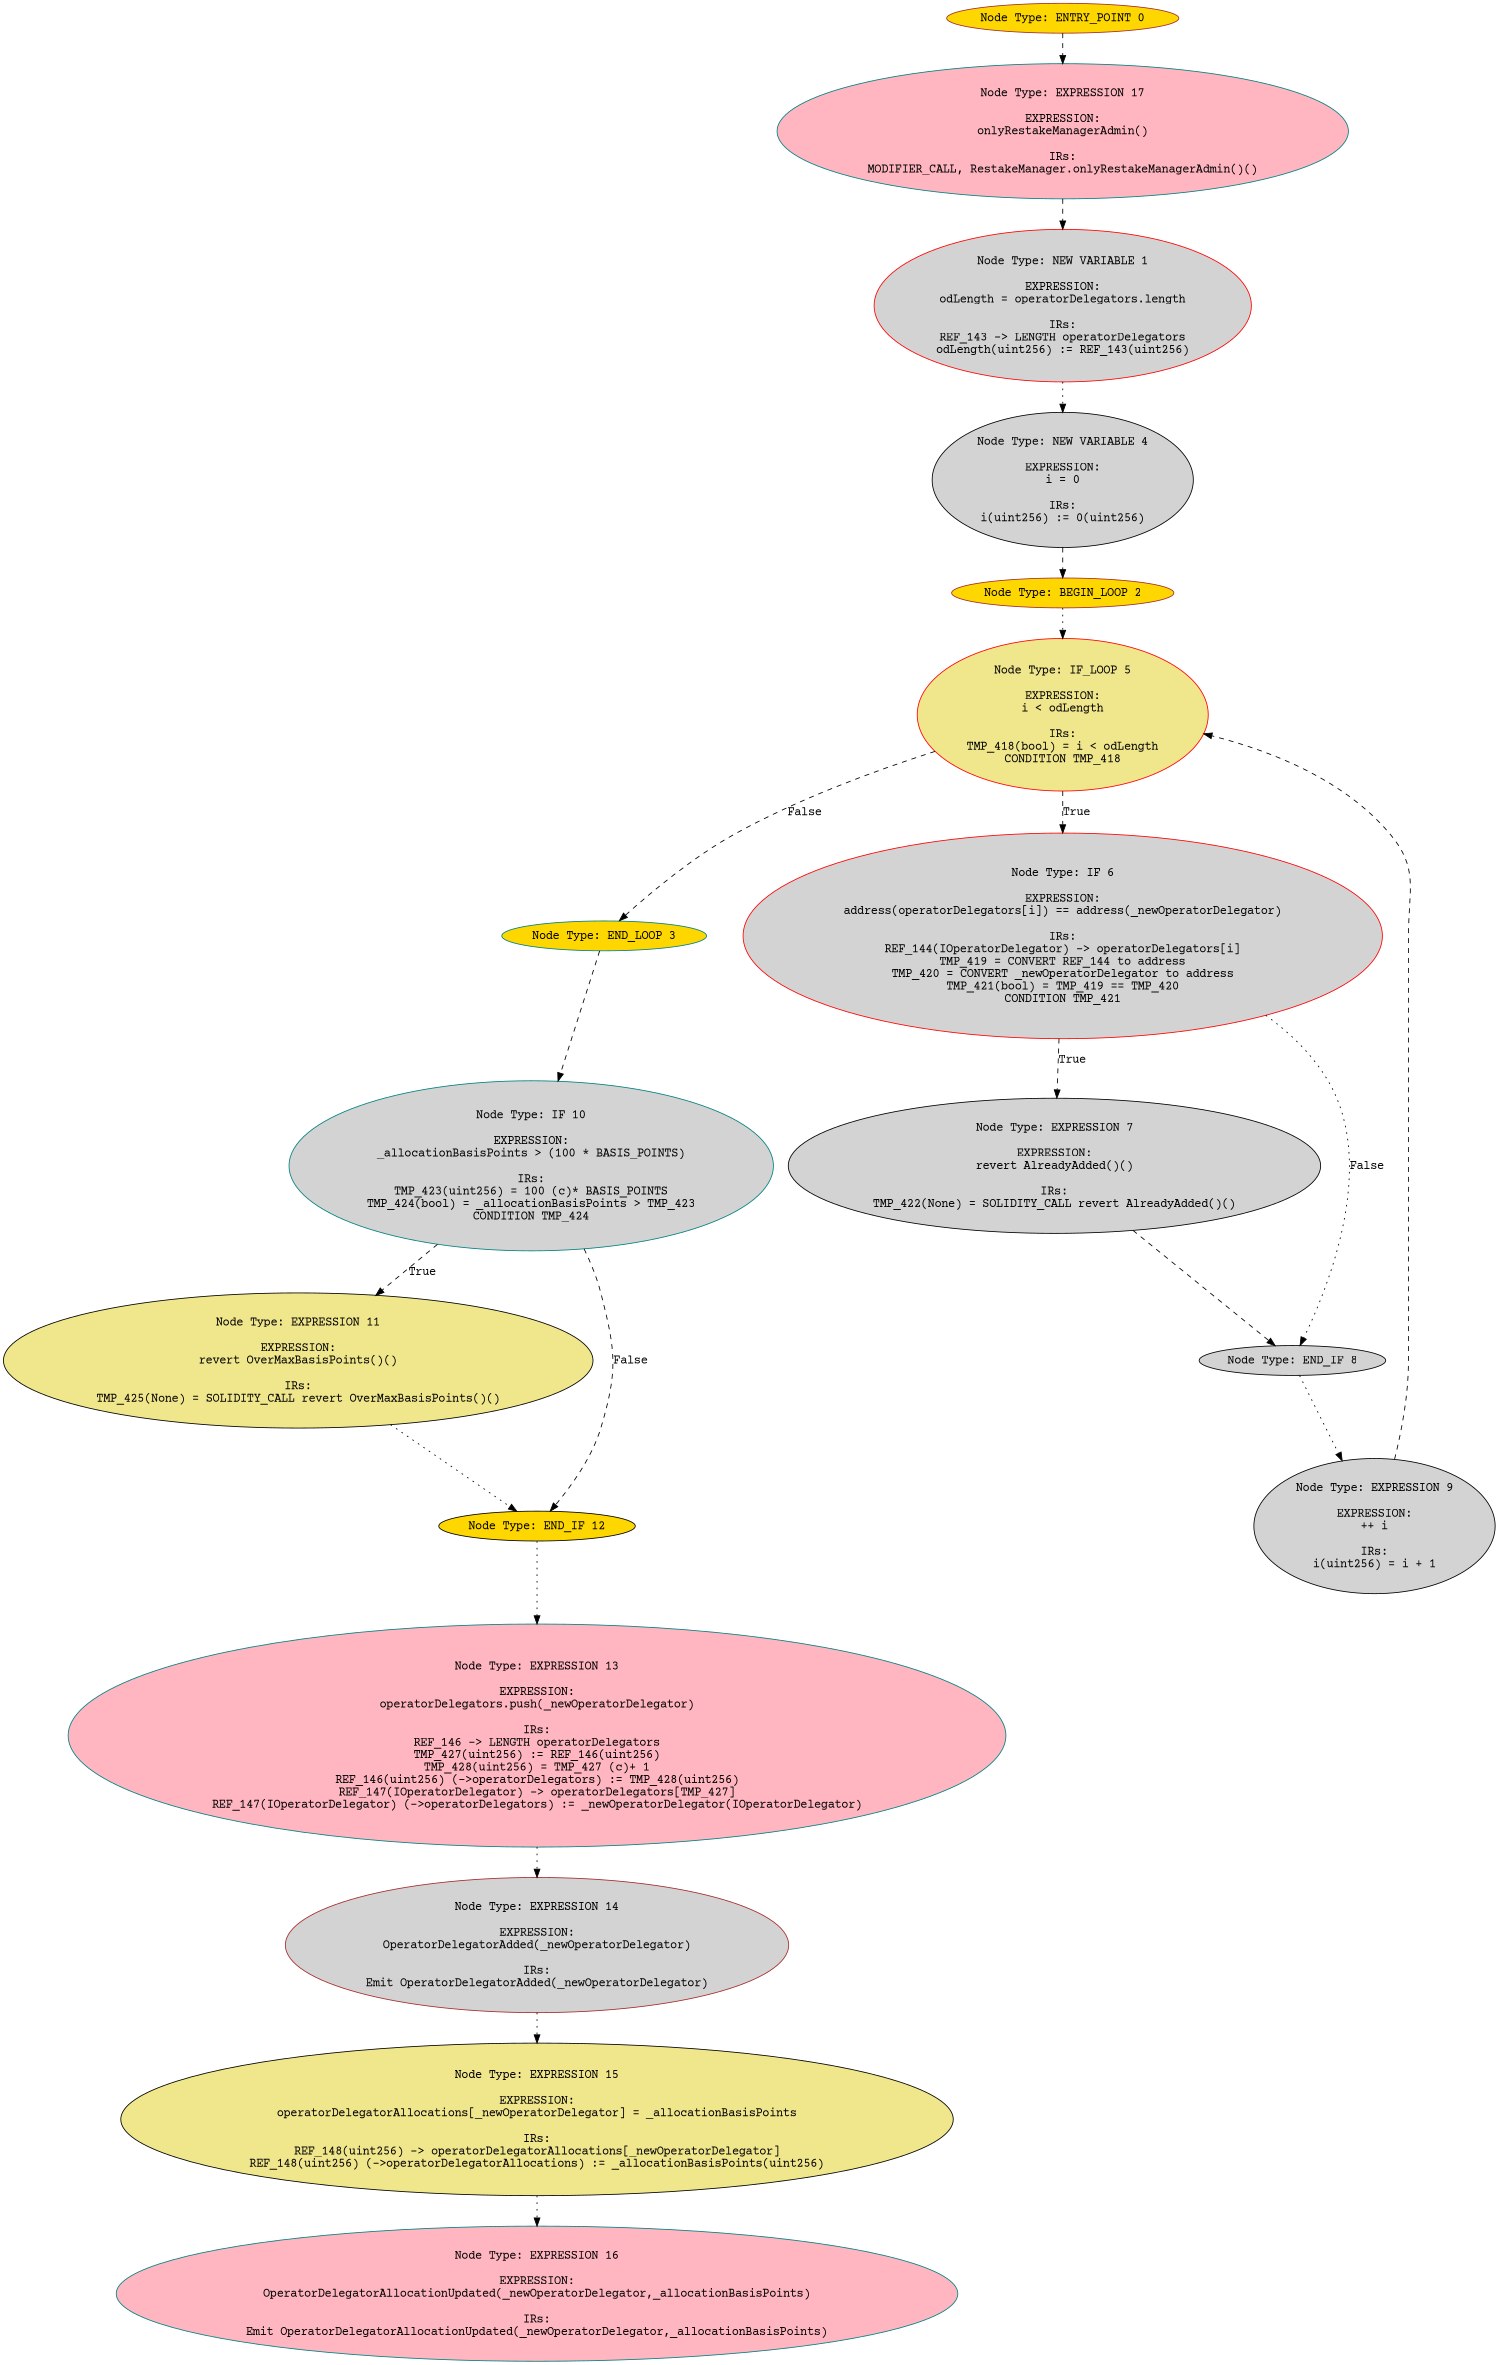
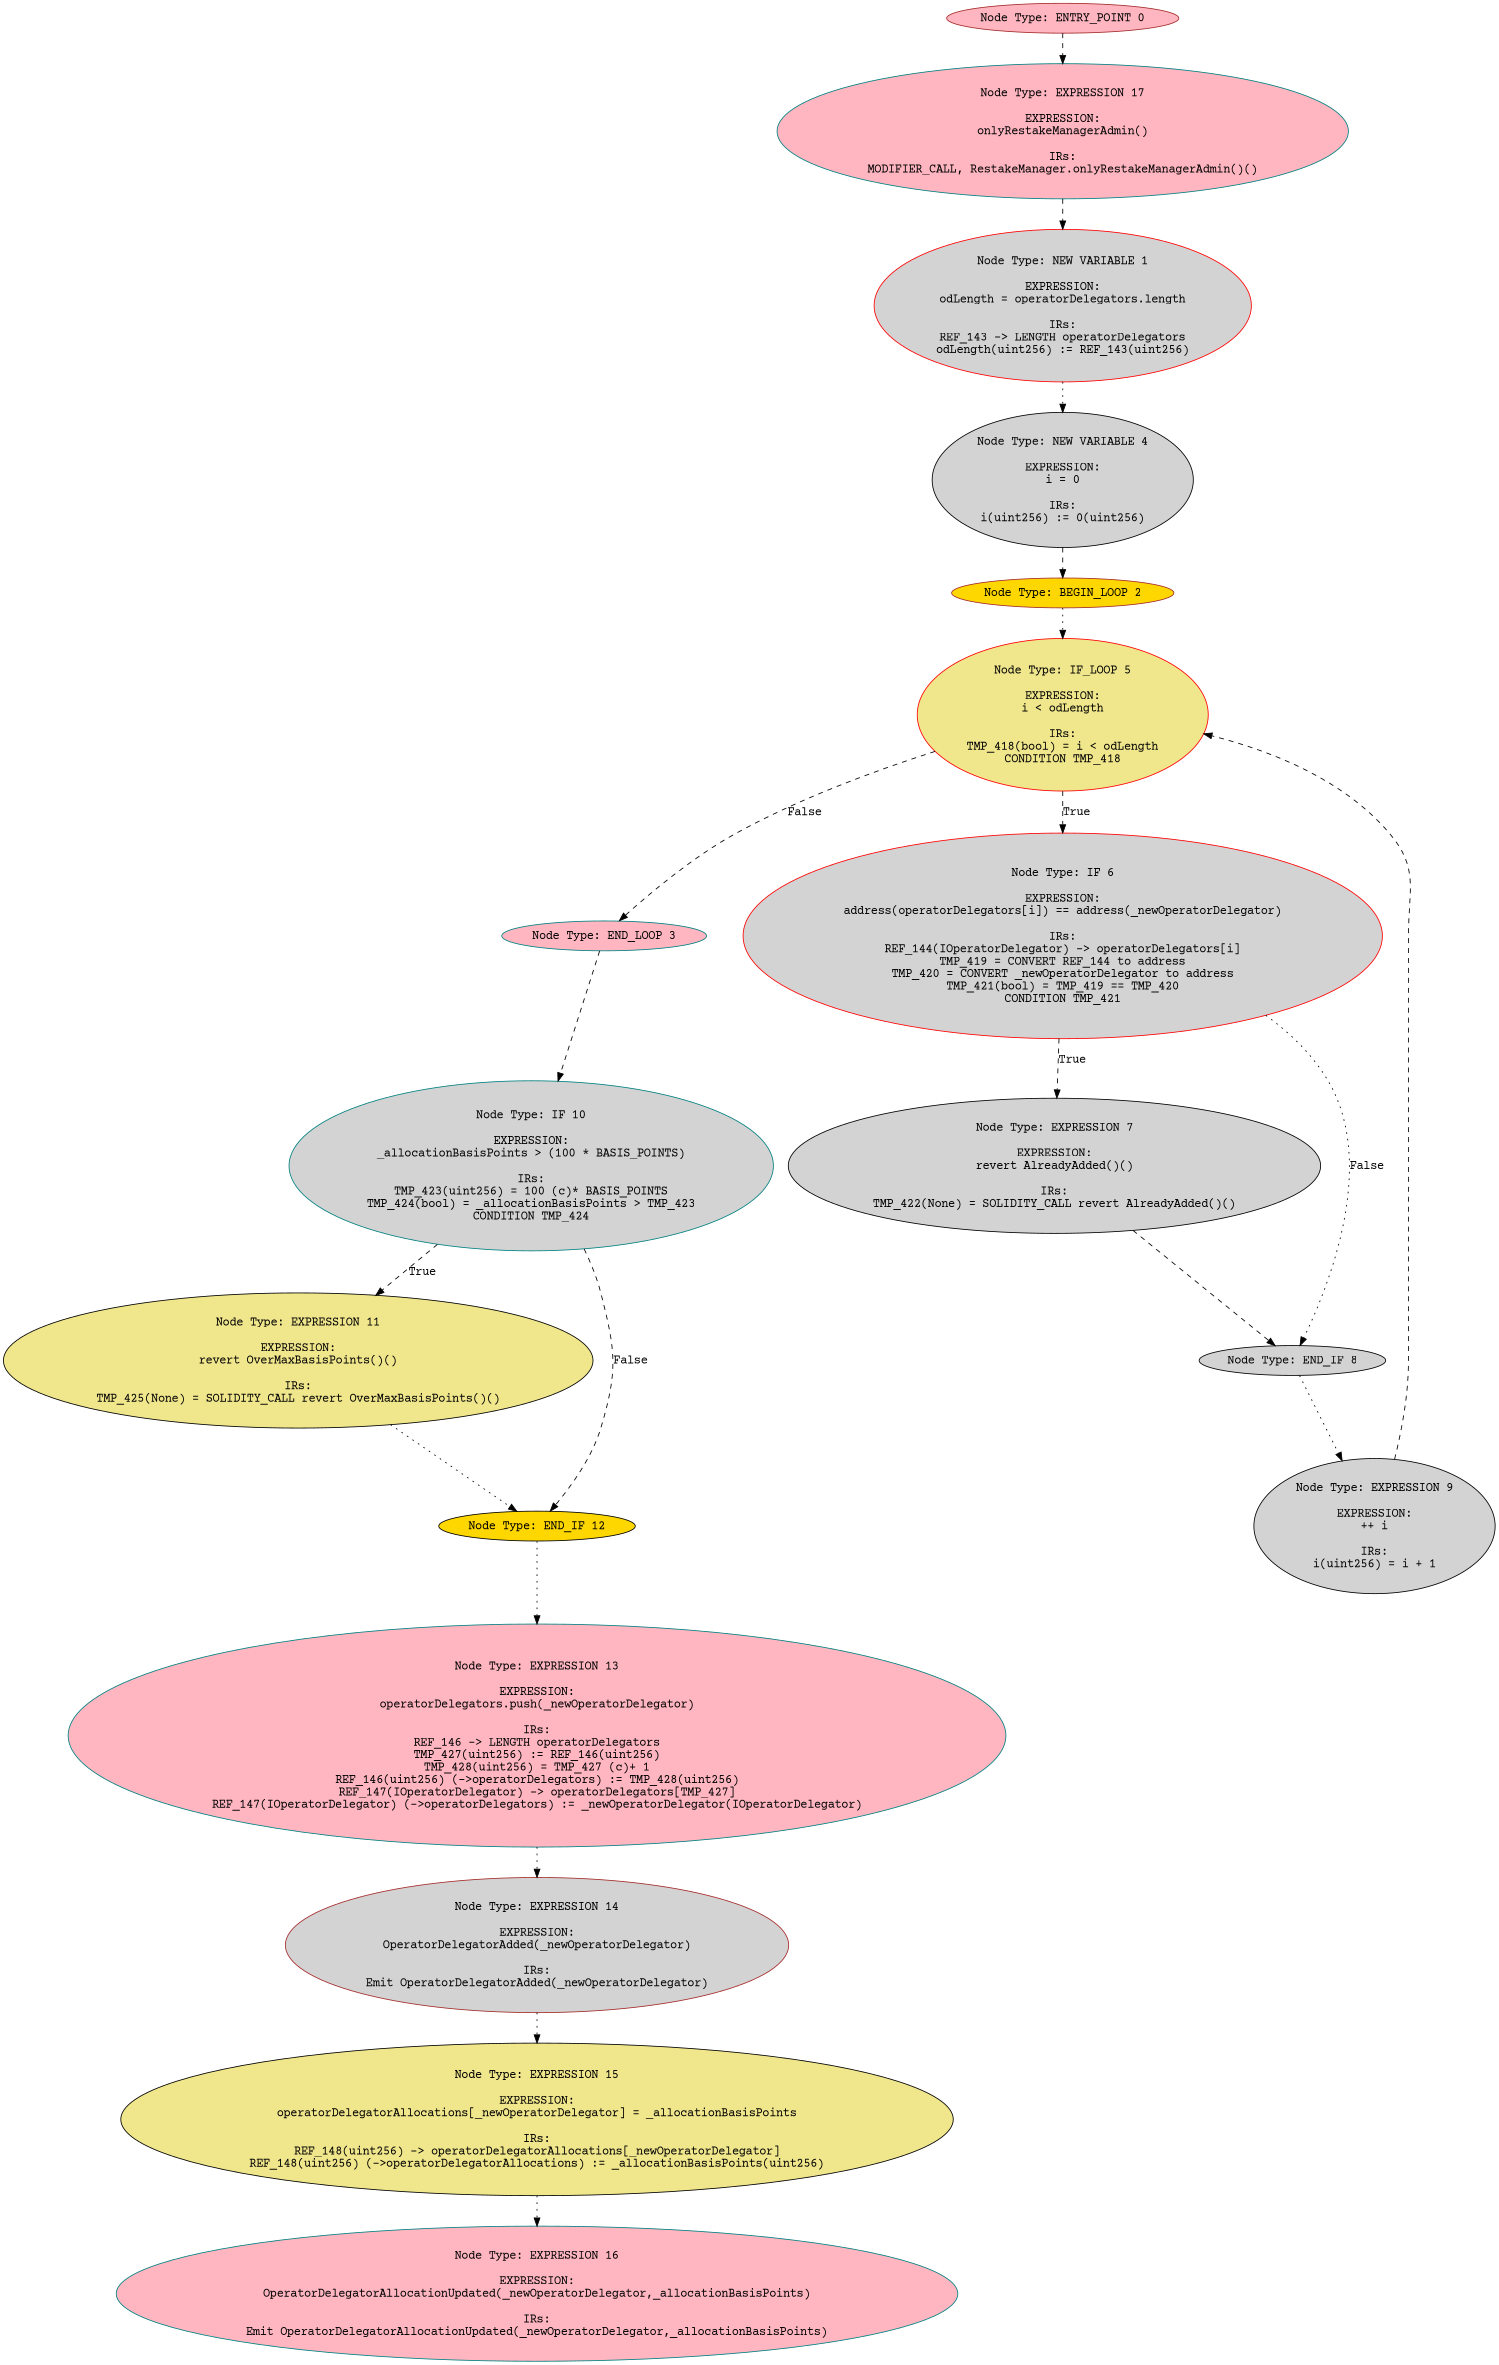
(1063, 18) -> (1063, 18)
(604, 936) -> (604, 936)
